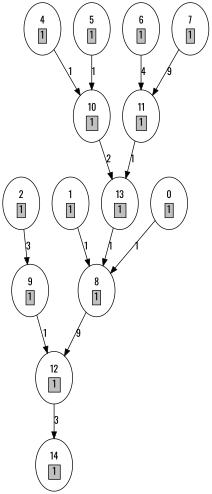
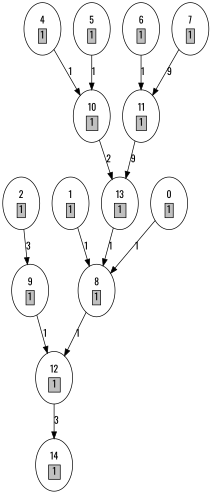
(143, 72) -> (143, 72)
(133, 160) -> (133, 160)
(78, 334) -> (78, 334)
